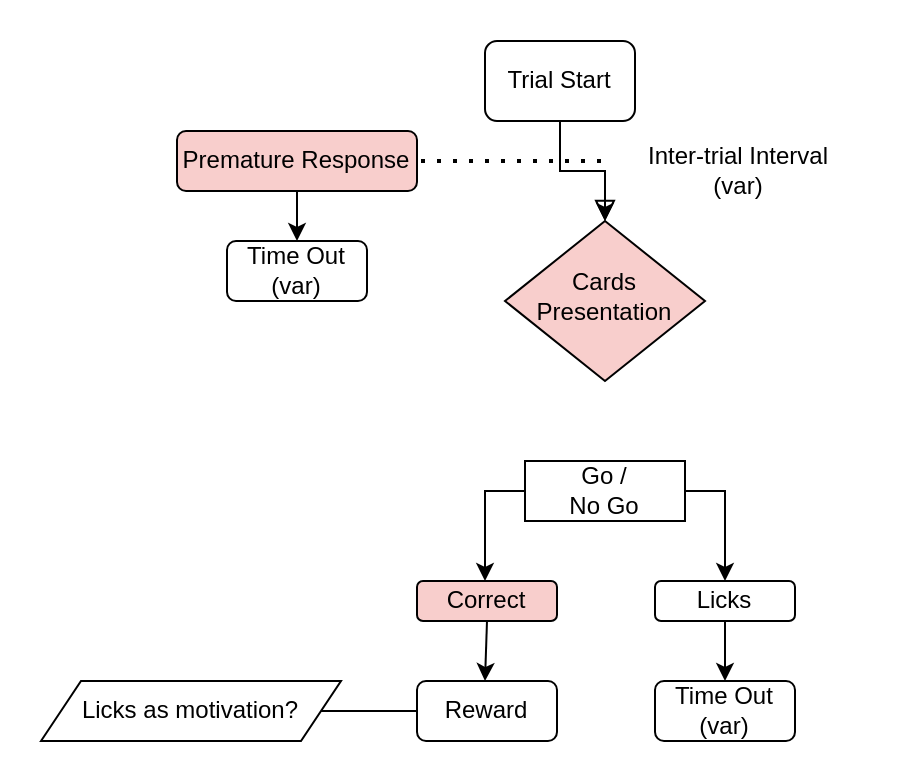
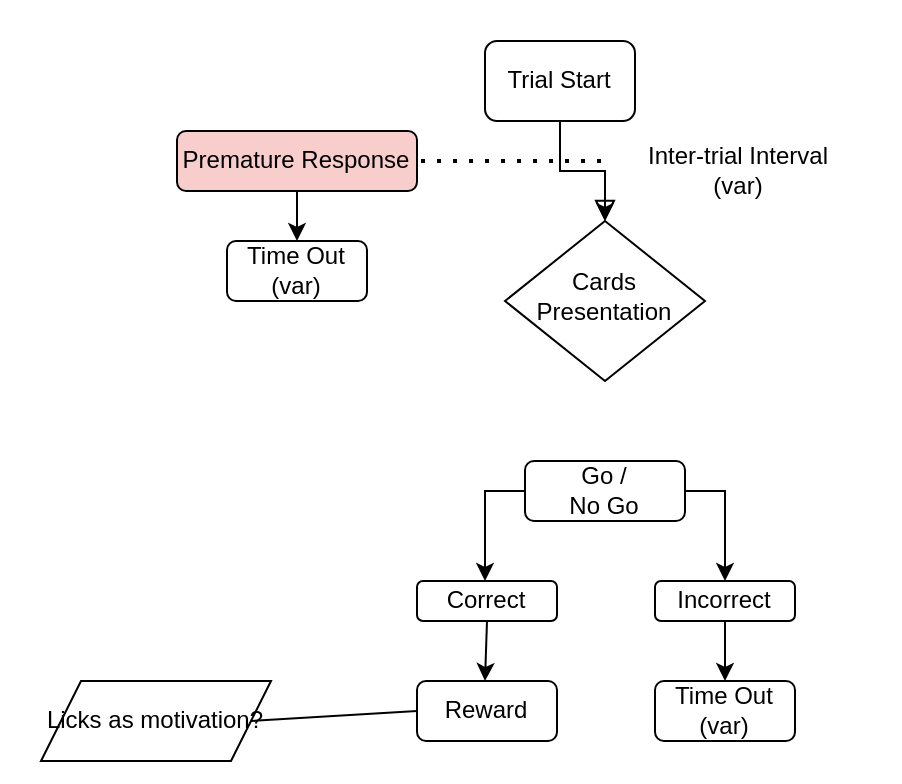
(605, 301) -> (605, 301)
(605, 491) -> (605, 491)
(487, 601) -> (487, 601)
(725, 601) -> (725, 601)
(191, 711) -> (156, 721)
